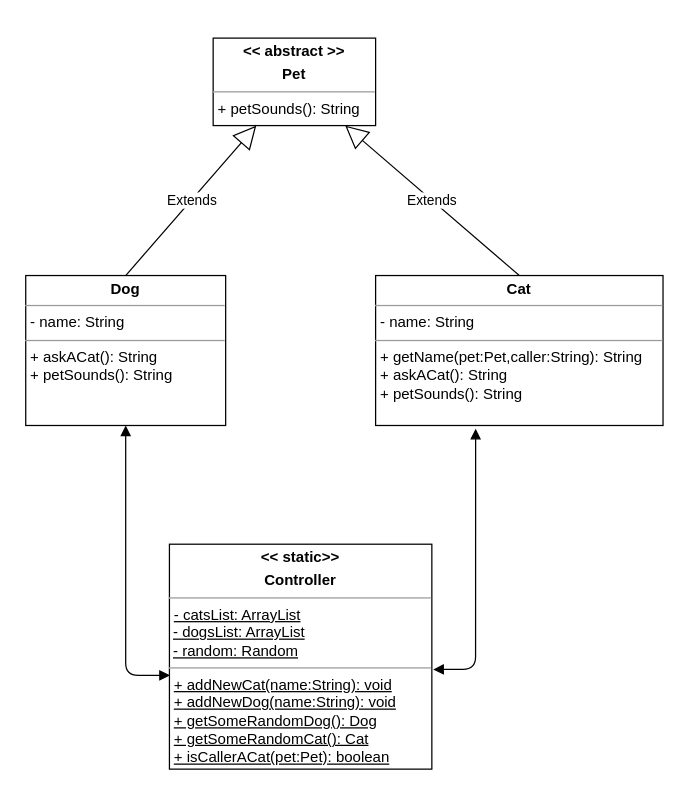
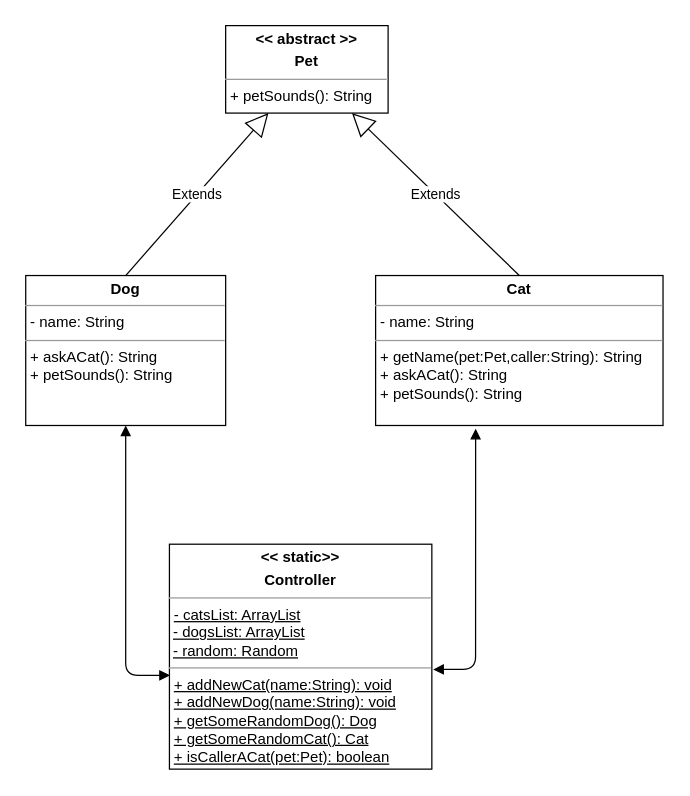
(294, 82) -> (307, 69)
